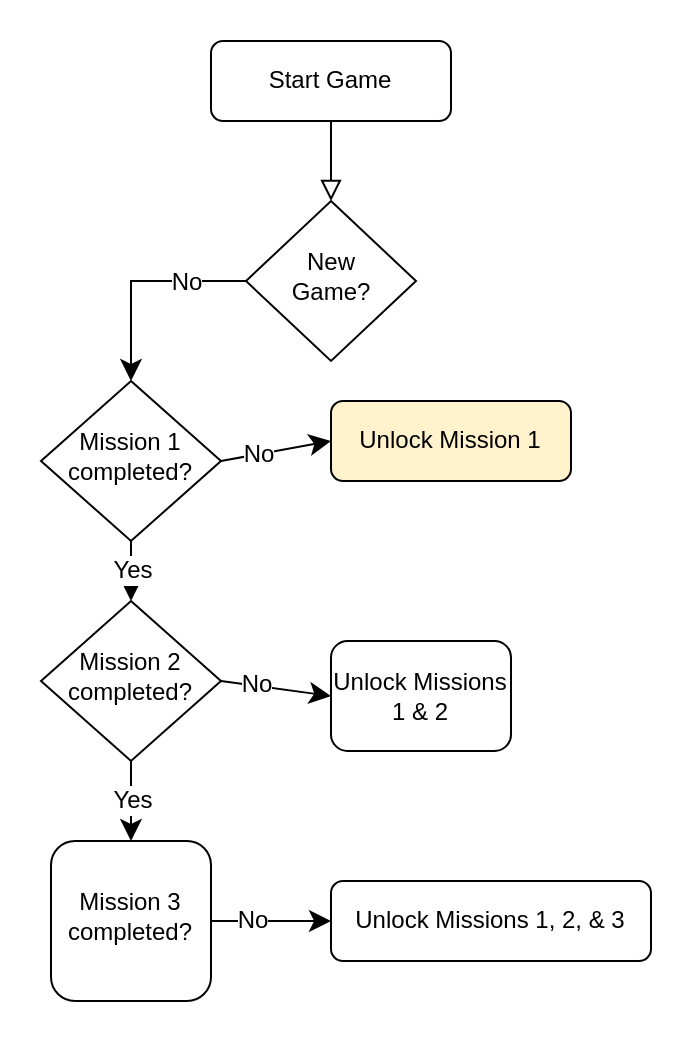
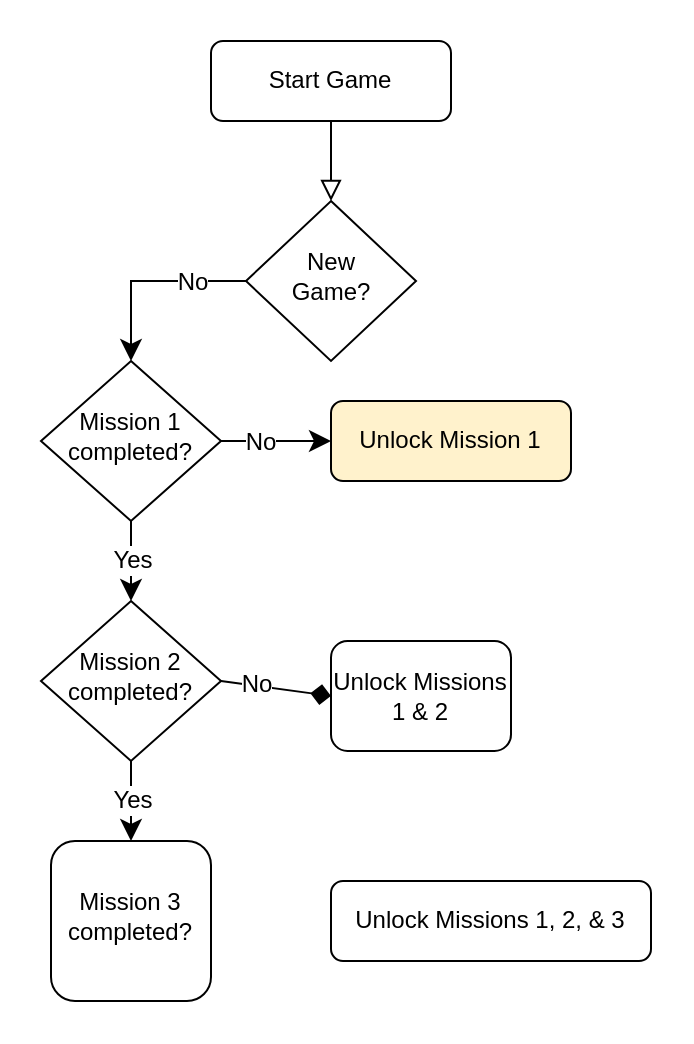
(131, 461) -> (131, 441)
(312, 693) -> (310, 693)
(263, 921) -> none
